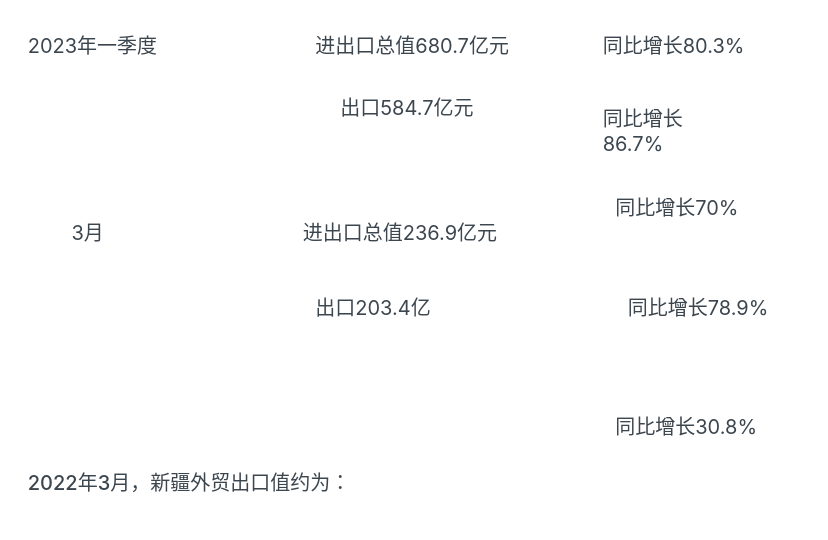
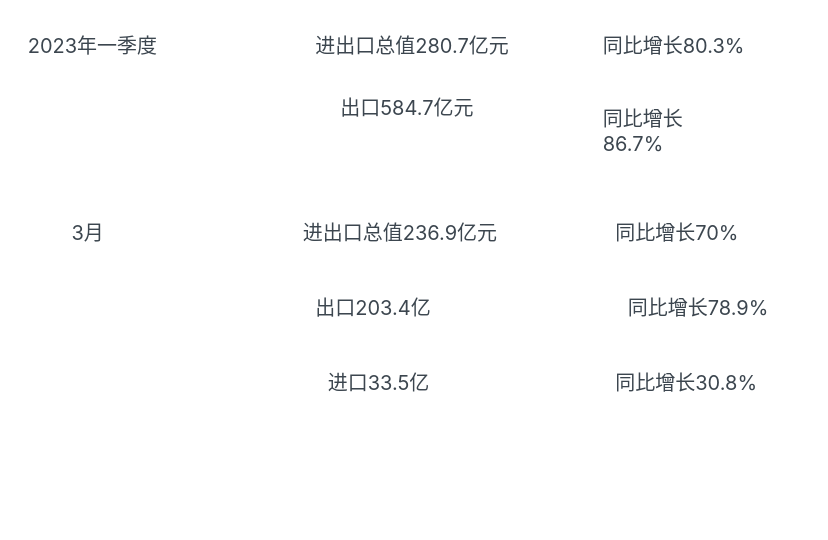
(387, 43) -> (387, 43)
(694, 213) -> (694, 238)
none -> (394, 388)
(701, 432) -> (701, 388)
(207, 488) -> none
